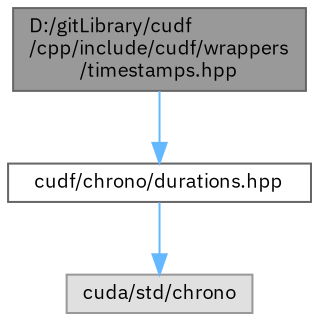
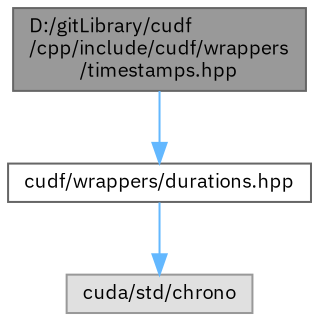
(160, 183) -> (160, 183)
